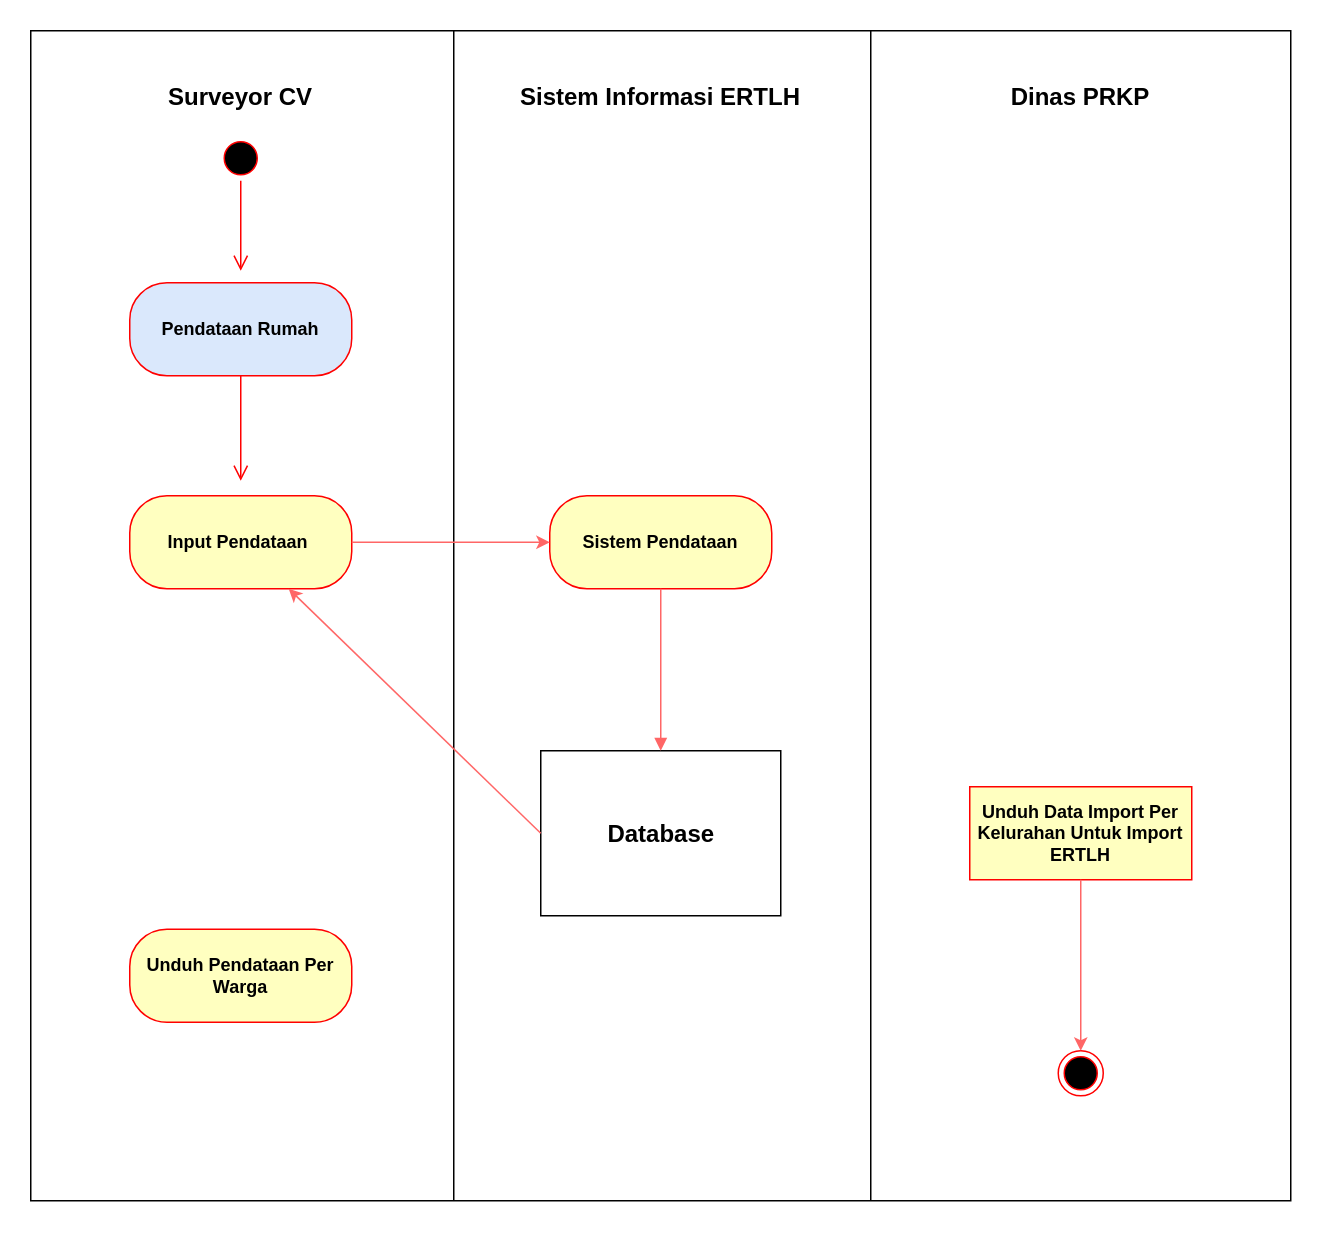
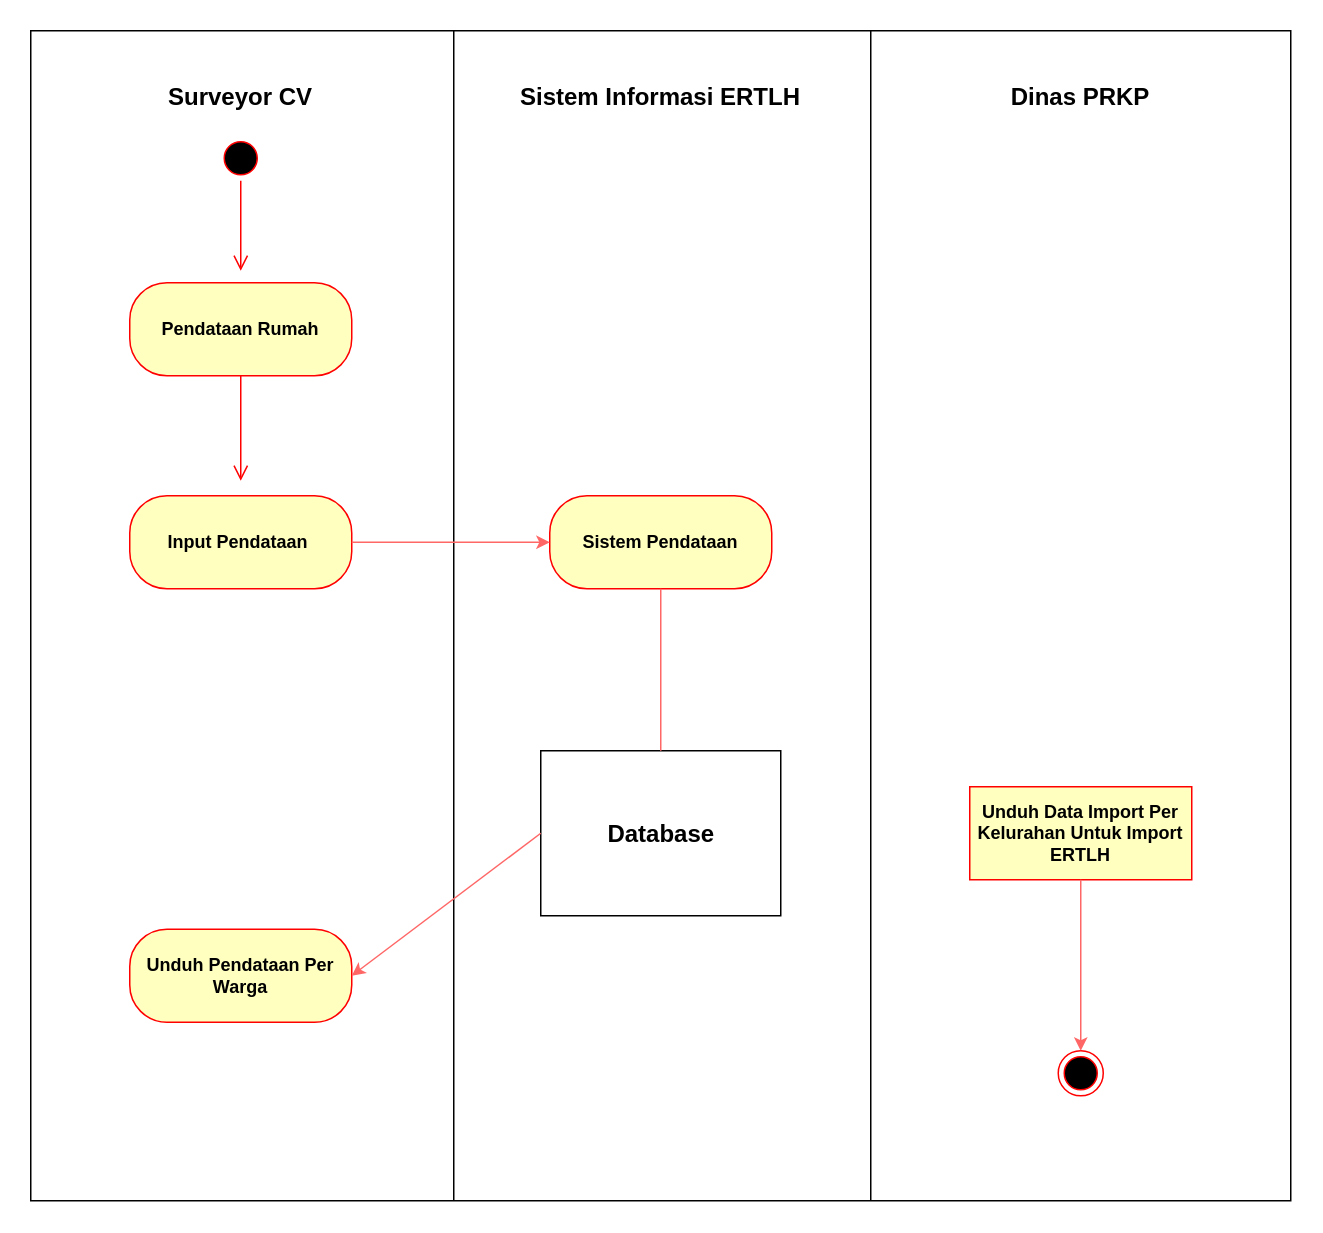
(241, 329) -> (241, 329)
(419, 715) -> (450, 901)
(661, 737) -> (661, 743)
